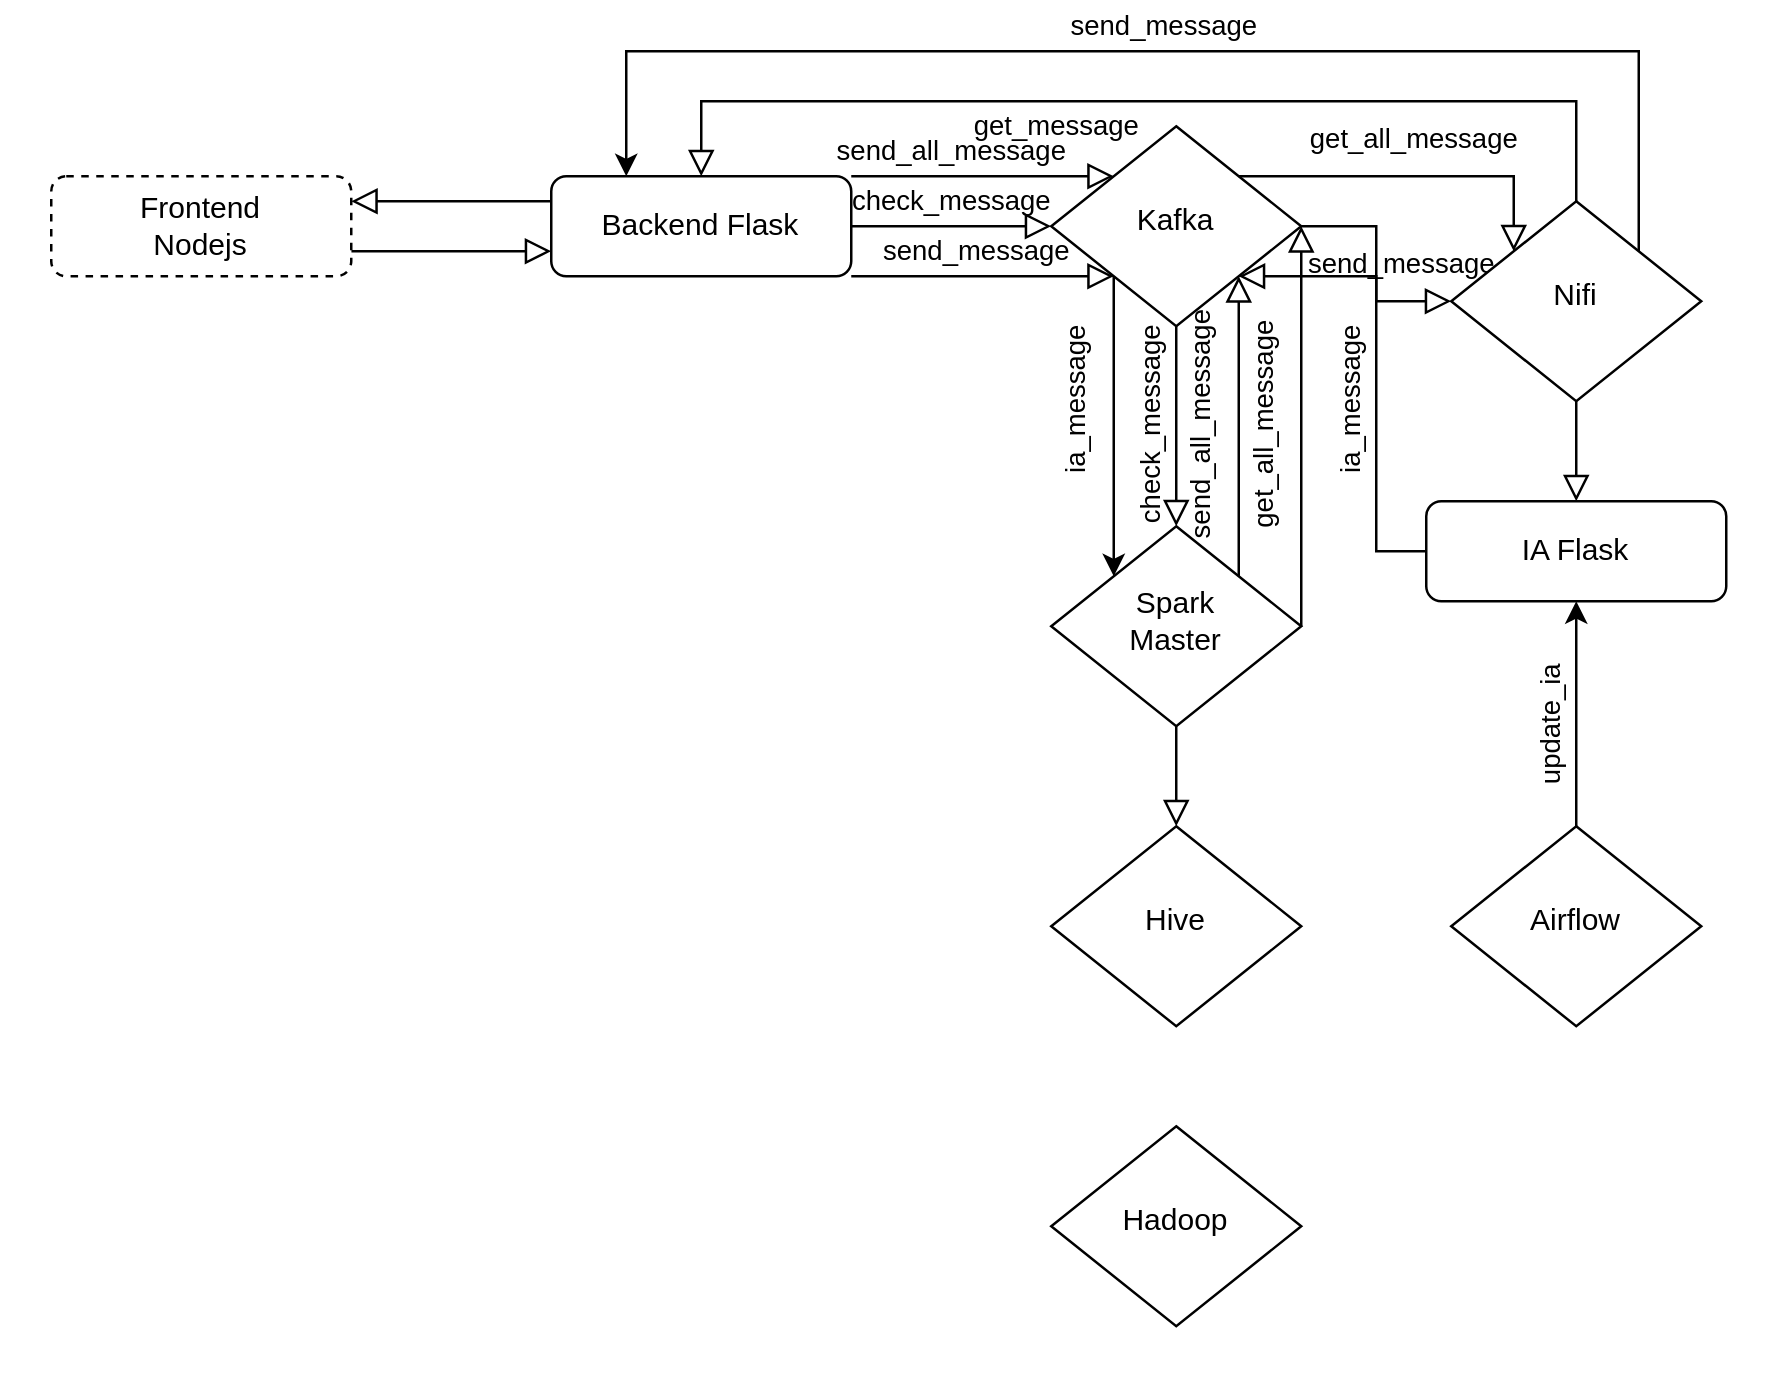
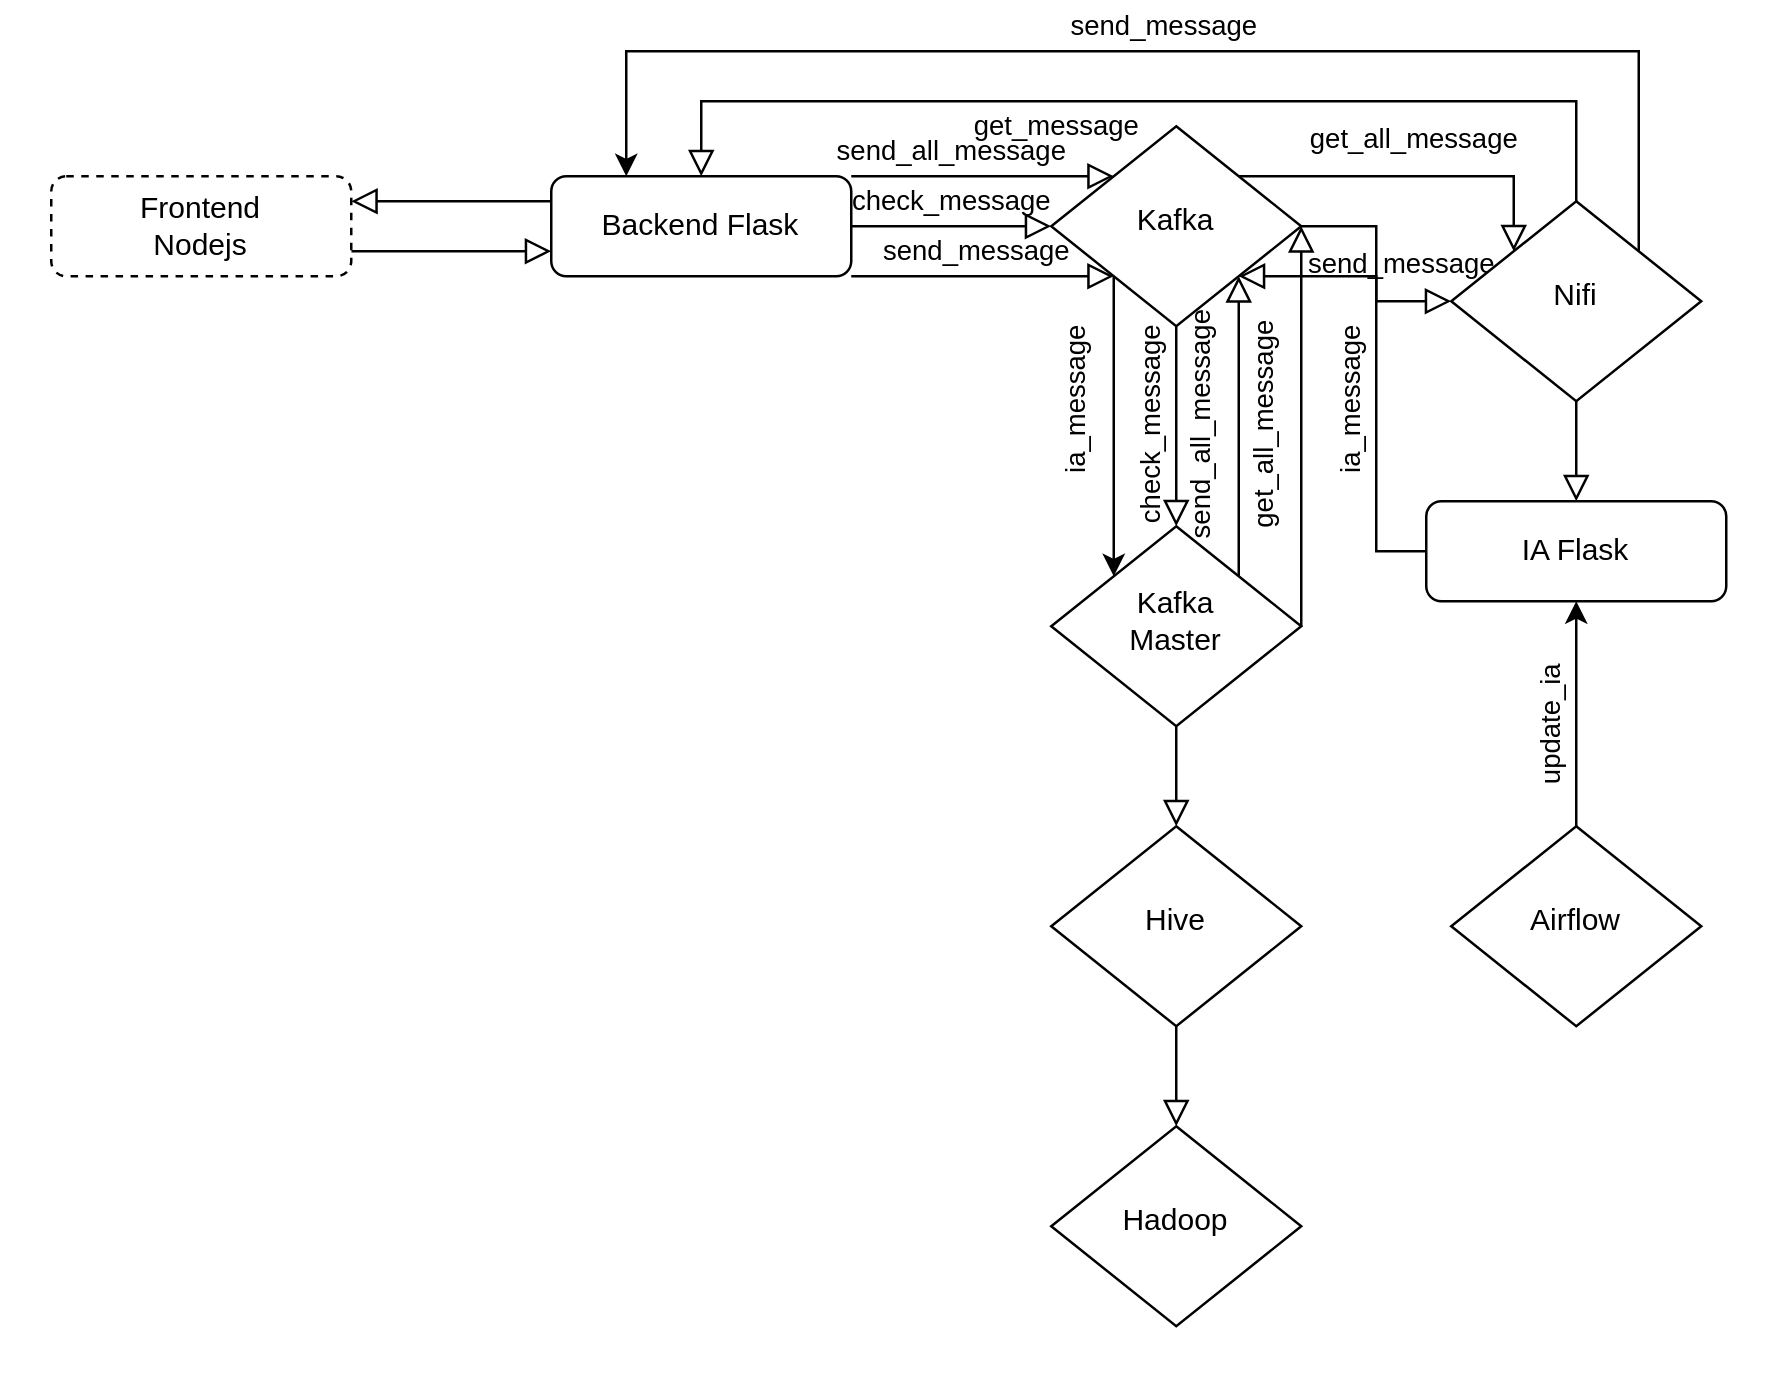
(1176, 621) -> (1176, 621)
none -> (1176, 1064)
